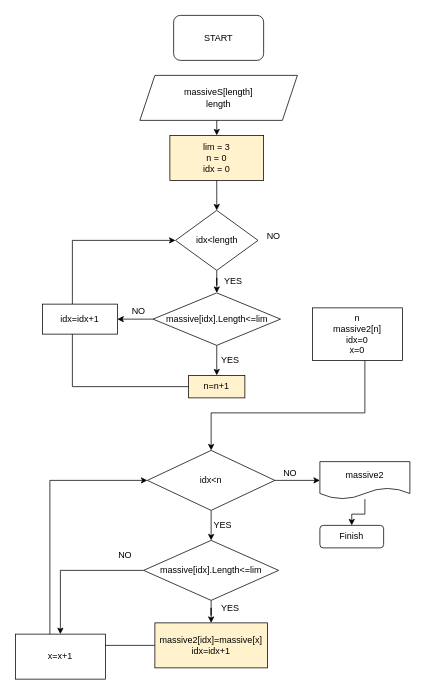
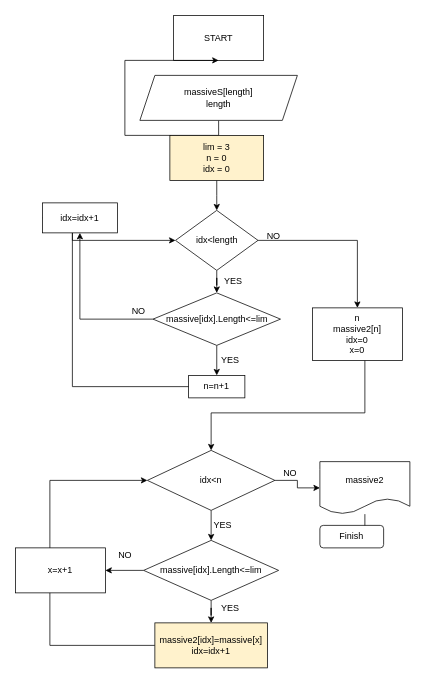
(219, 38) -> (219, 38)
(217, 124) -> (151, 60)
none -> (338, 240)
(80, 319) -> (80, 218)
(217, 387) -> (217, 387)
(365, 480) -> (365, 488)
(60, 657) -> (60, 570)
